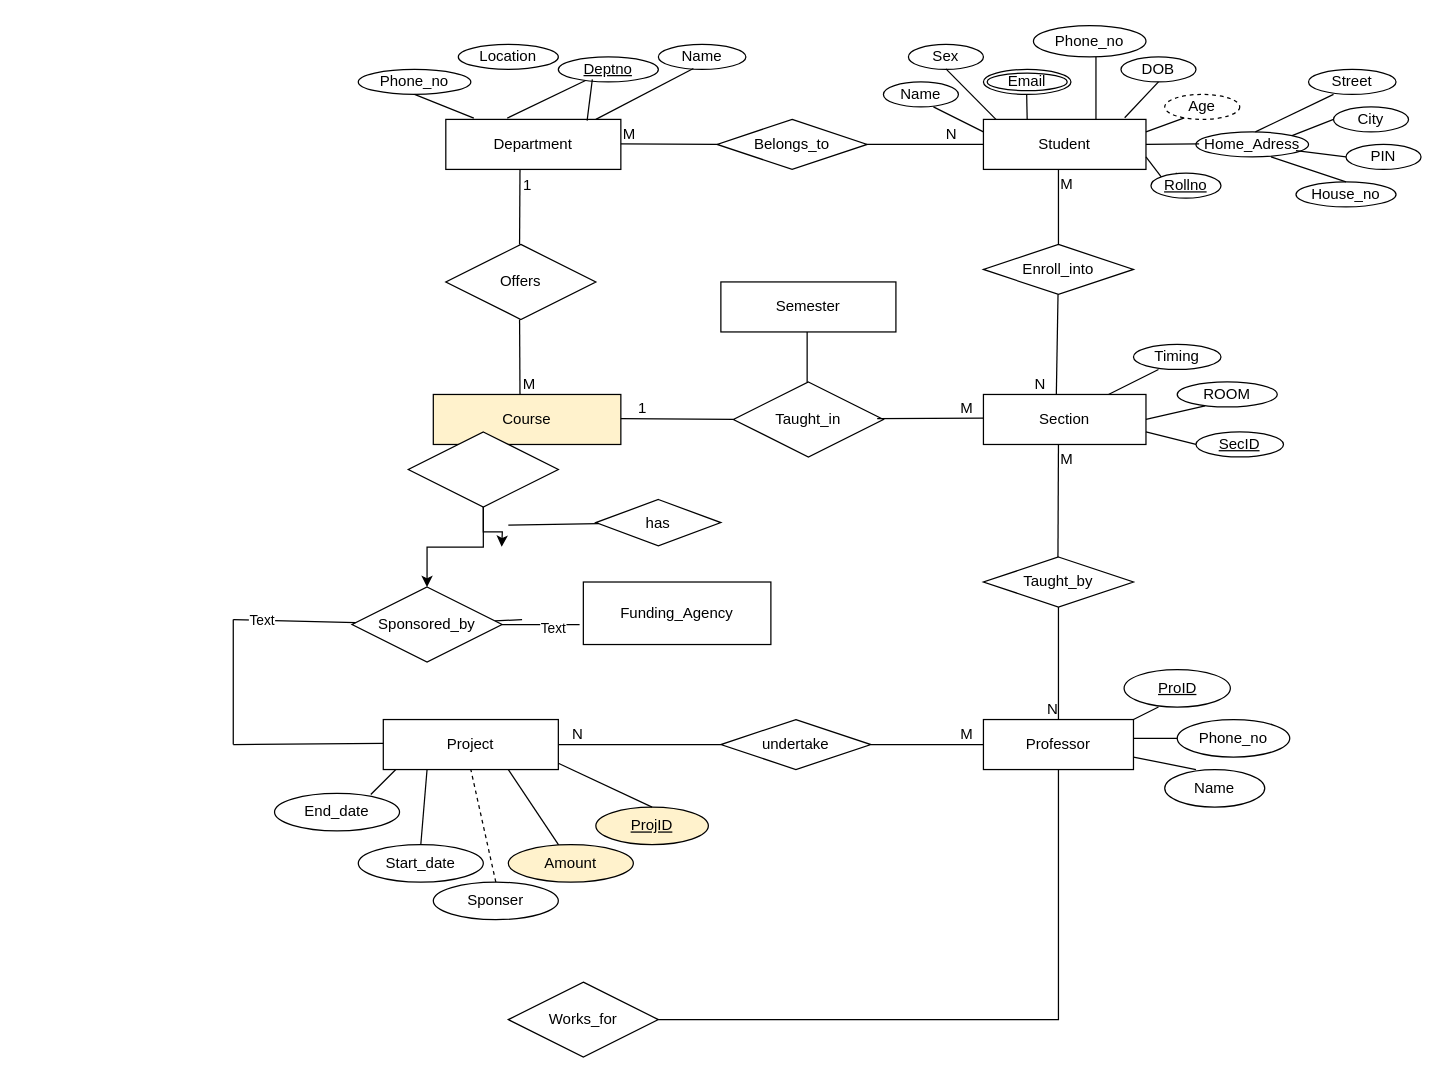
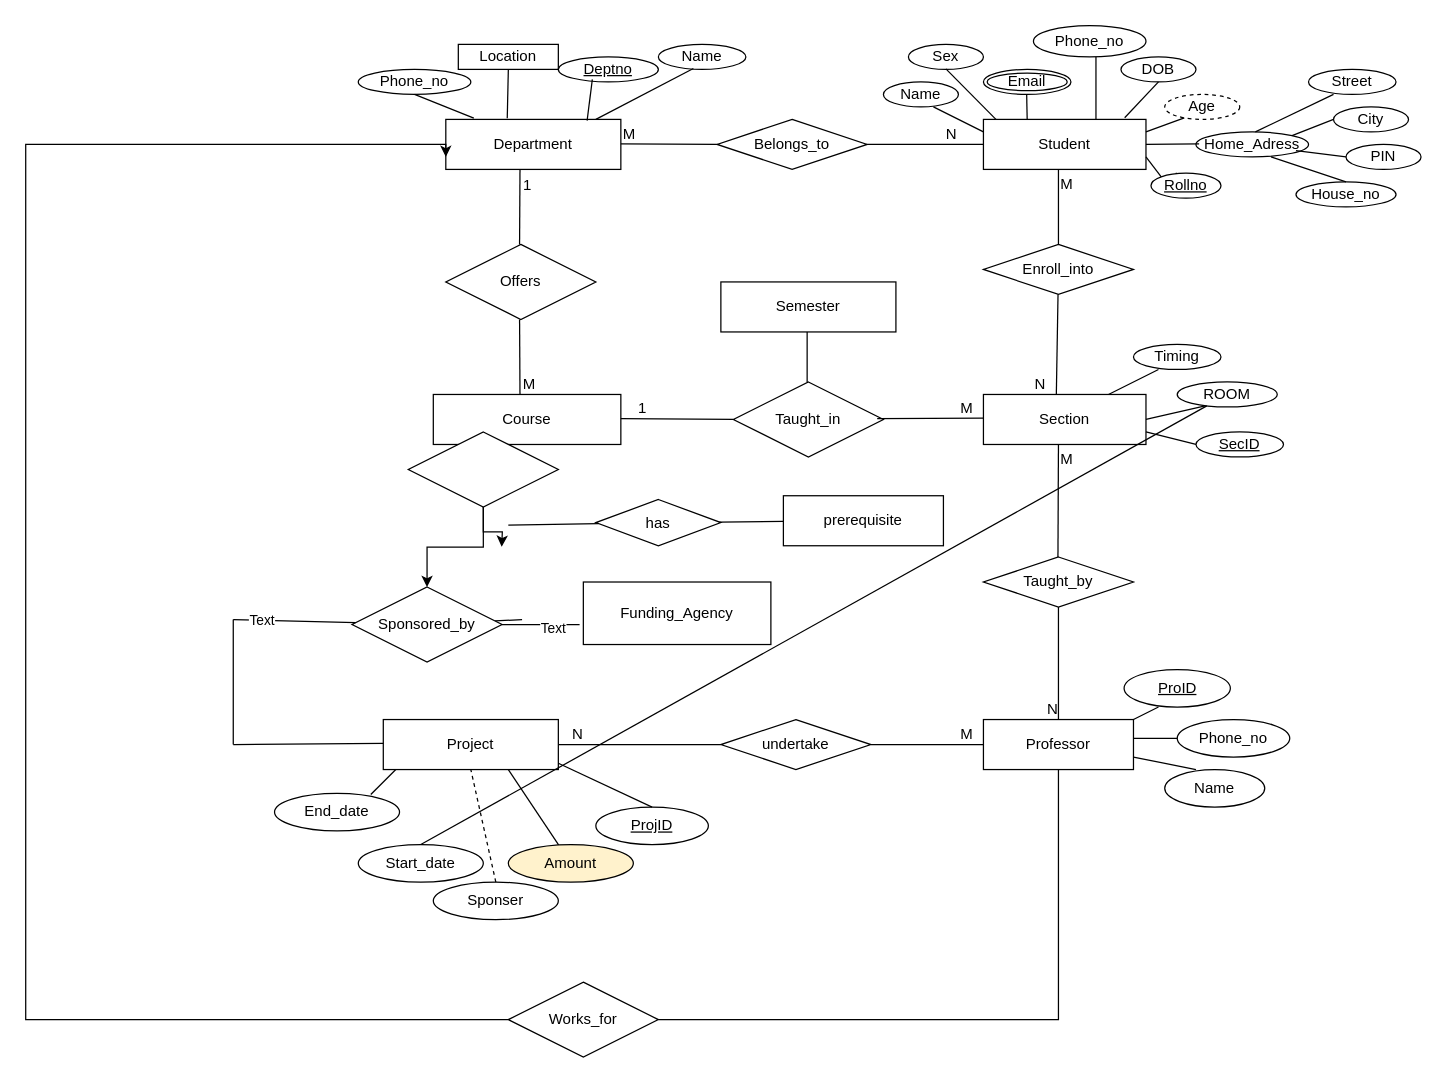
(508, 57) -> (508, 57)
(546, 99) -> (508, 94)
(527, 419) -> (527, 419)
none -> (863, 521)
none -> (751, 522)
none -> (26, 611)
(424, 807) -> (906, 574)
(652, 826) -> (652, 826)
